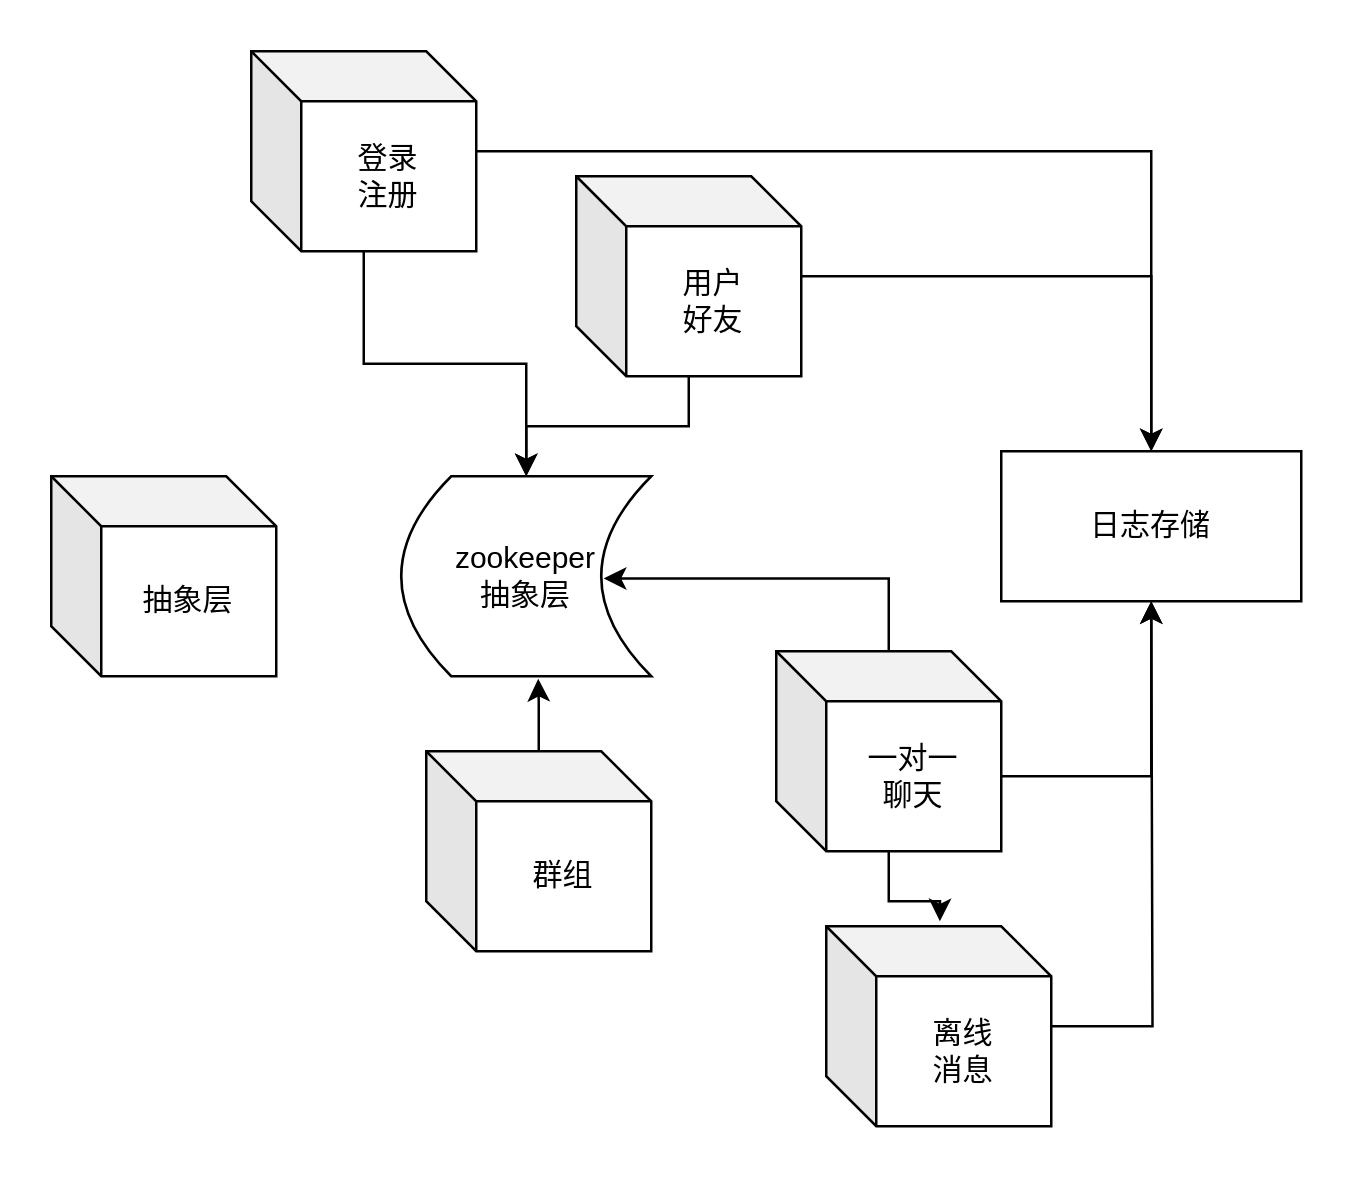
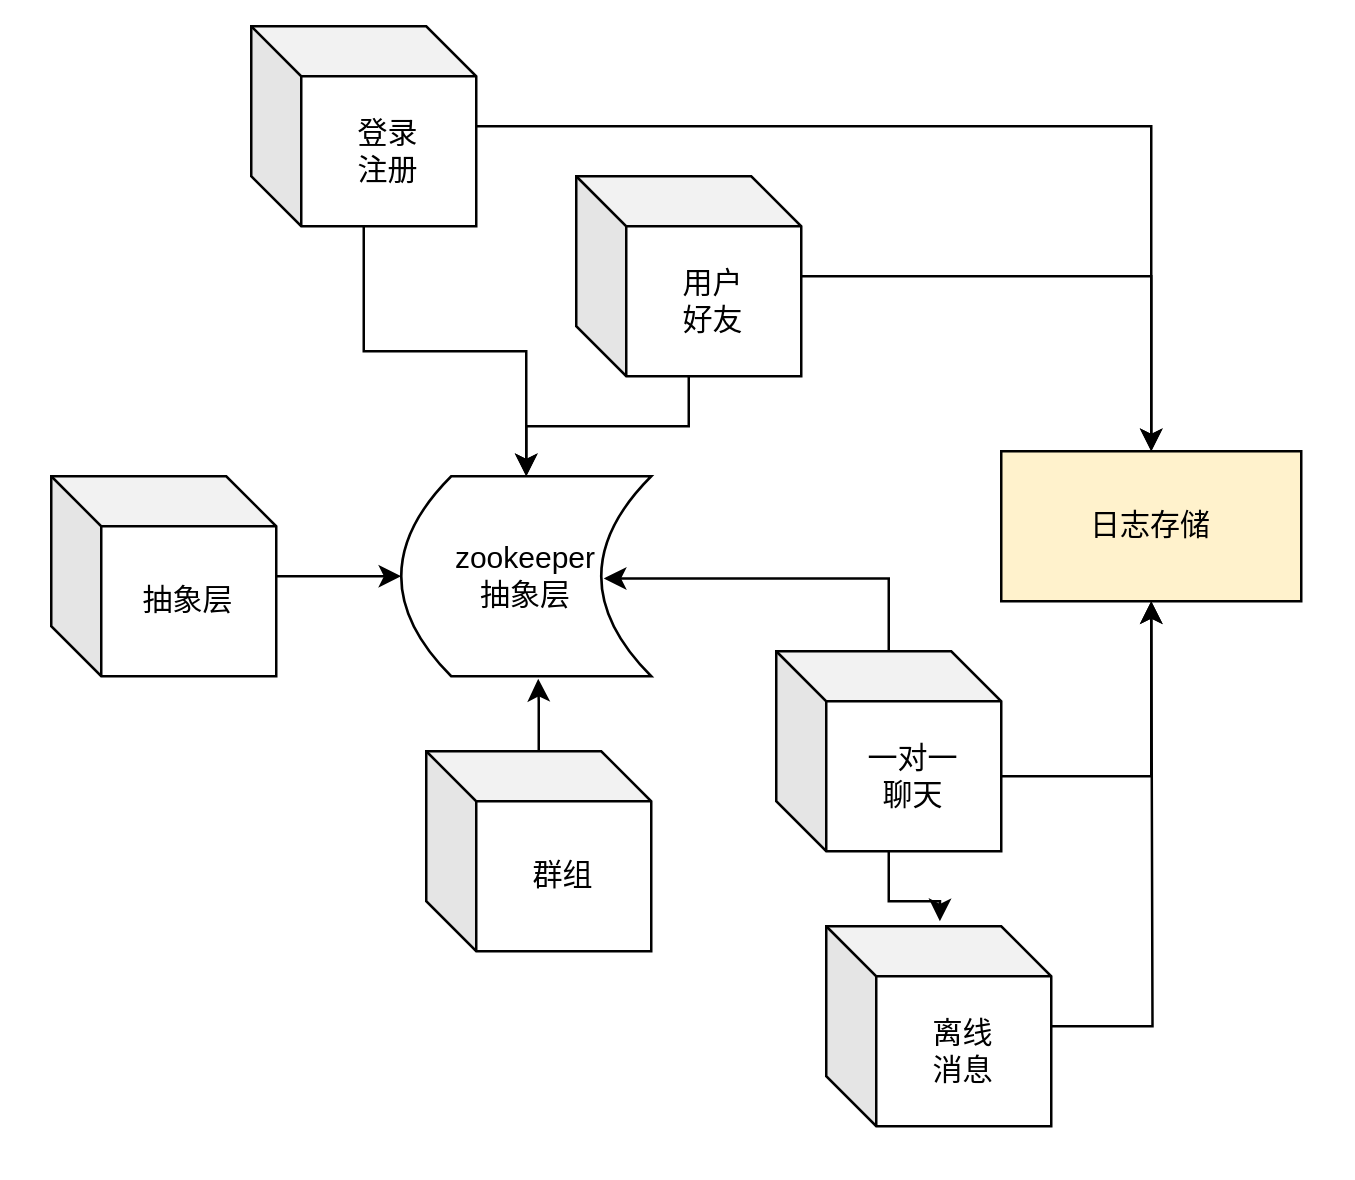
(364, 151) -> (364, 126)
(1151, 526) -> (1151, 526)
none -> (330, 576)
